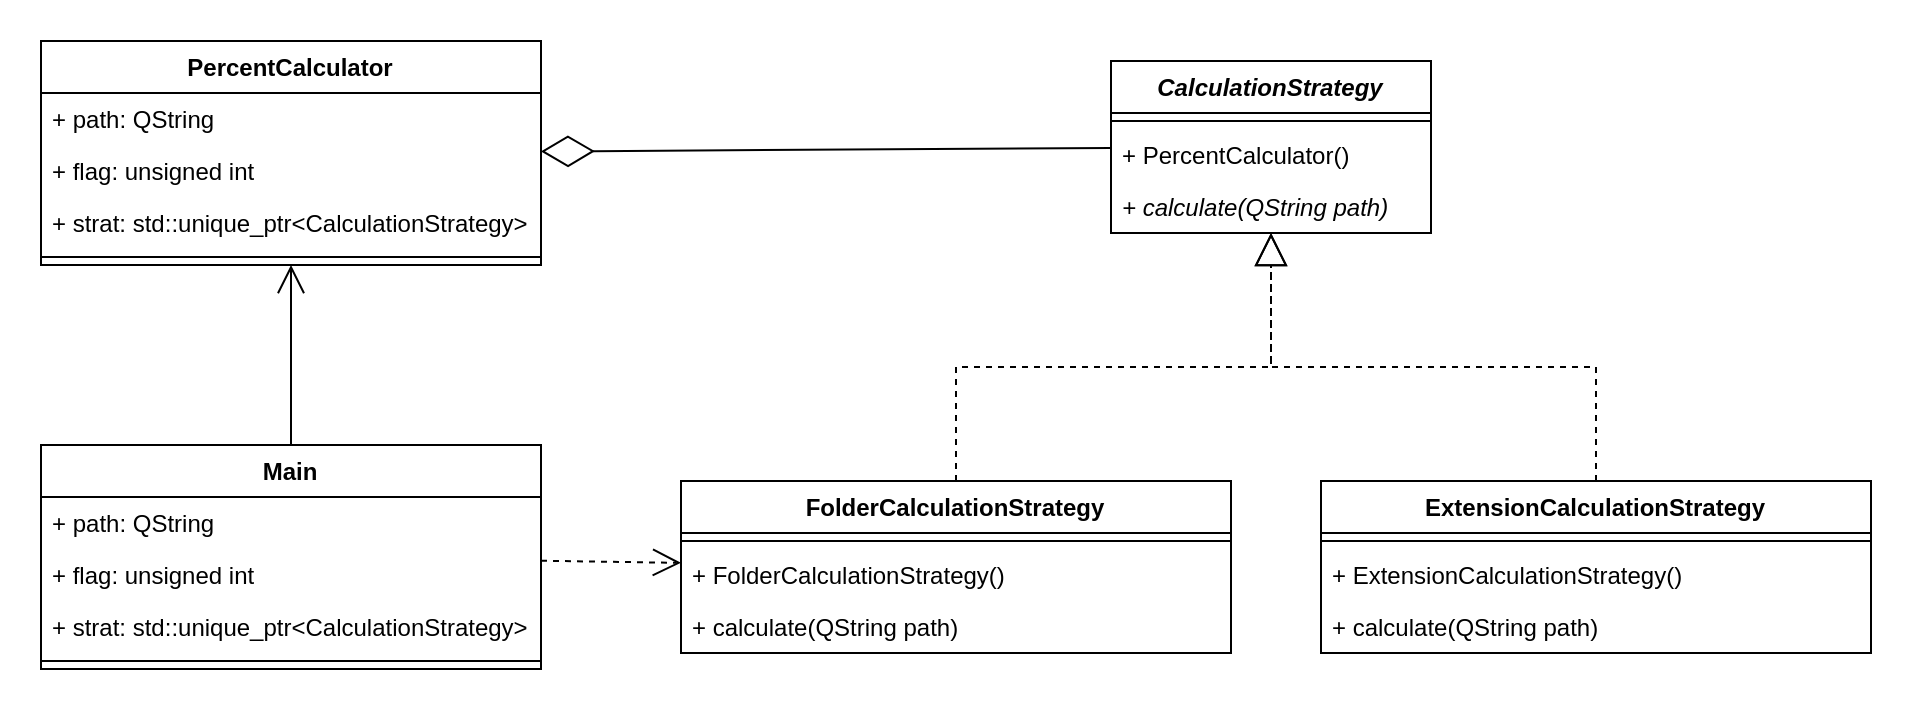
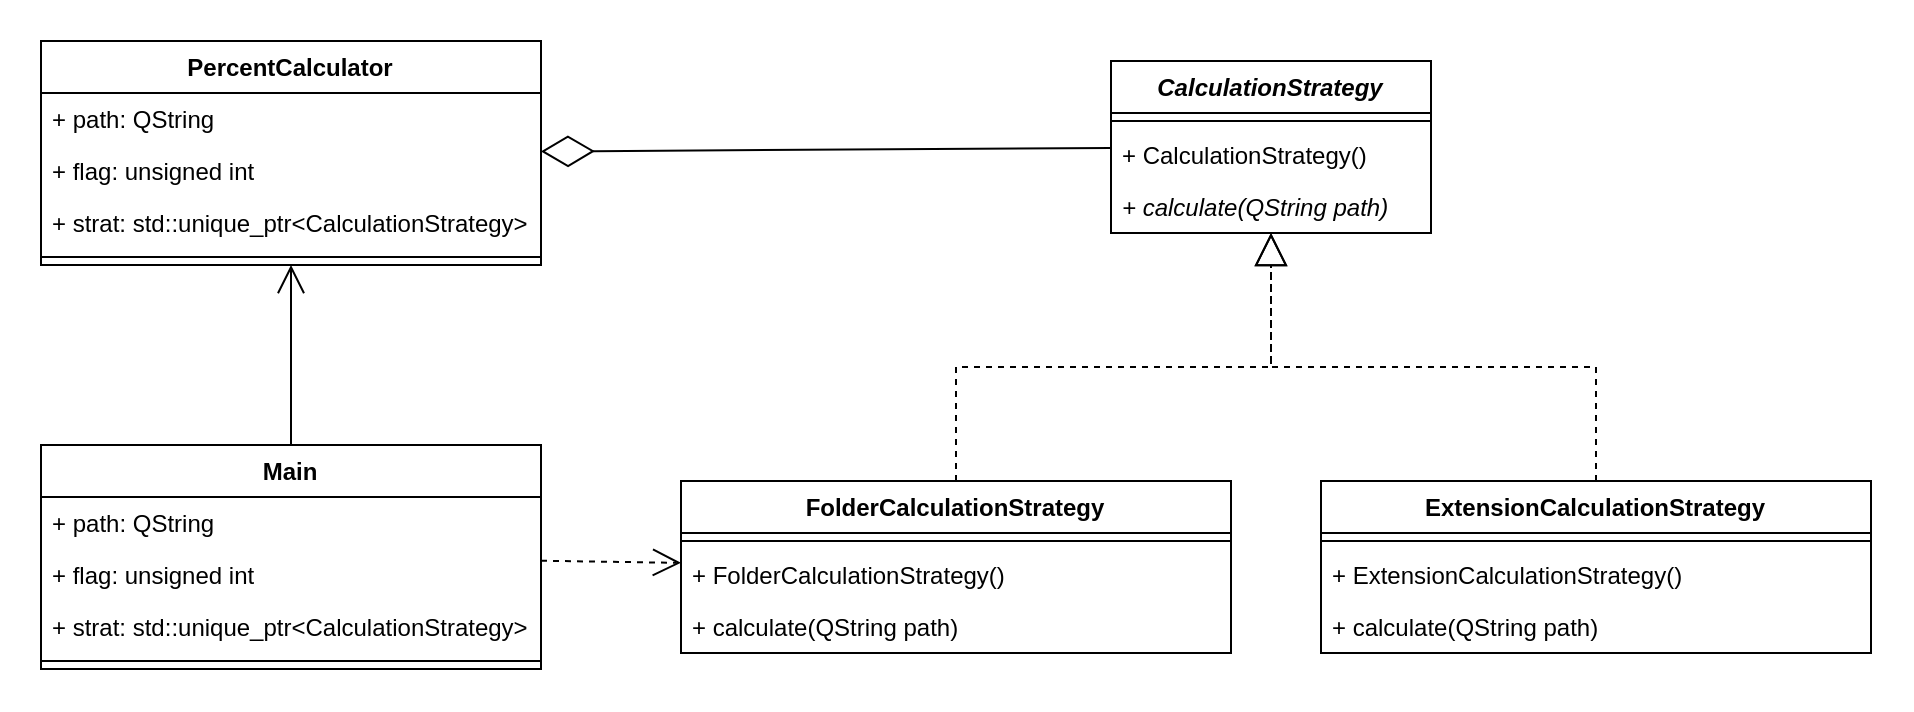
(1258, 157) -> (1268, 157)
